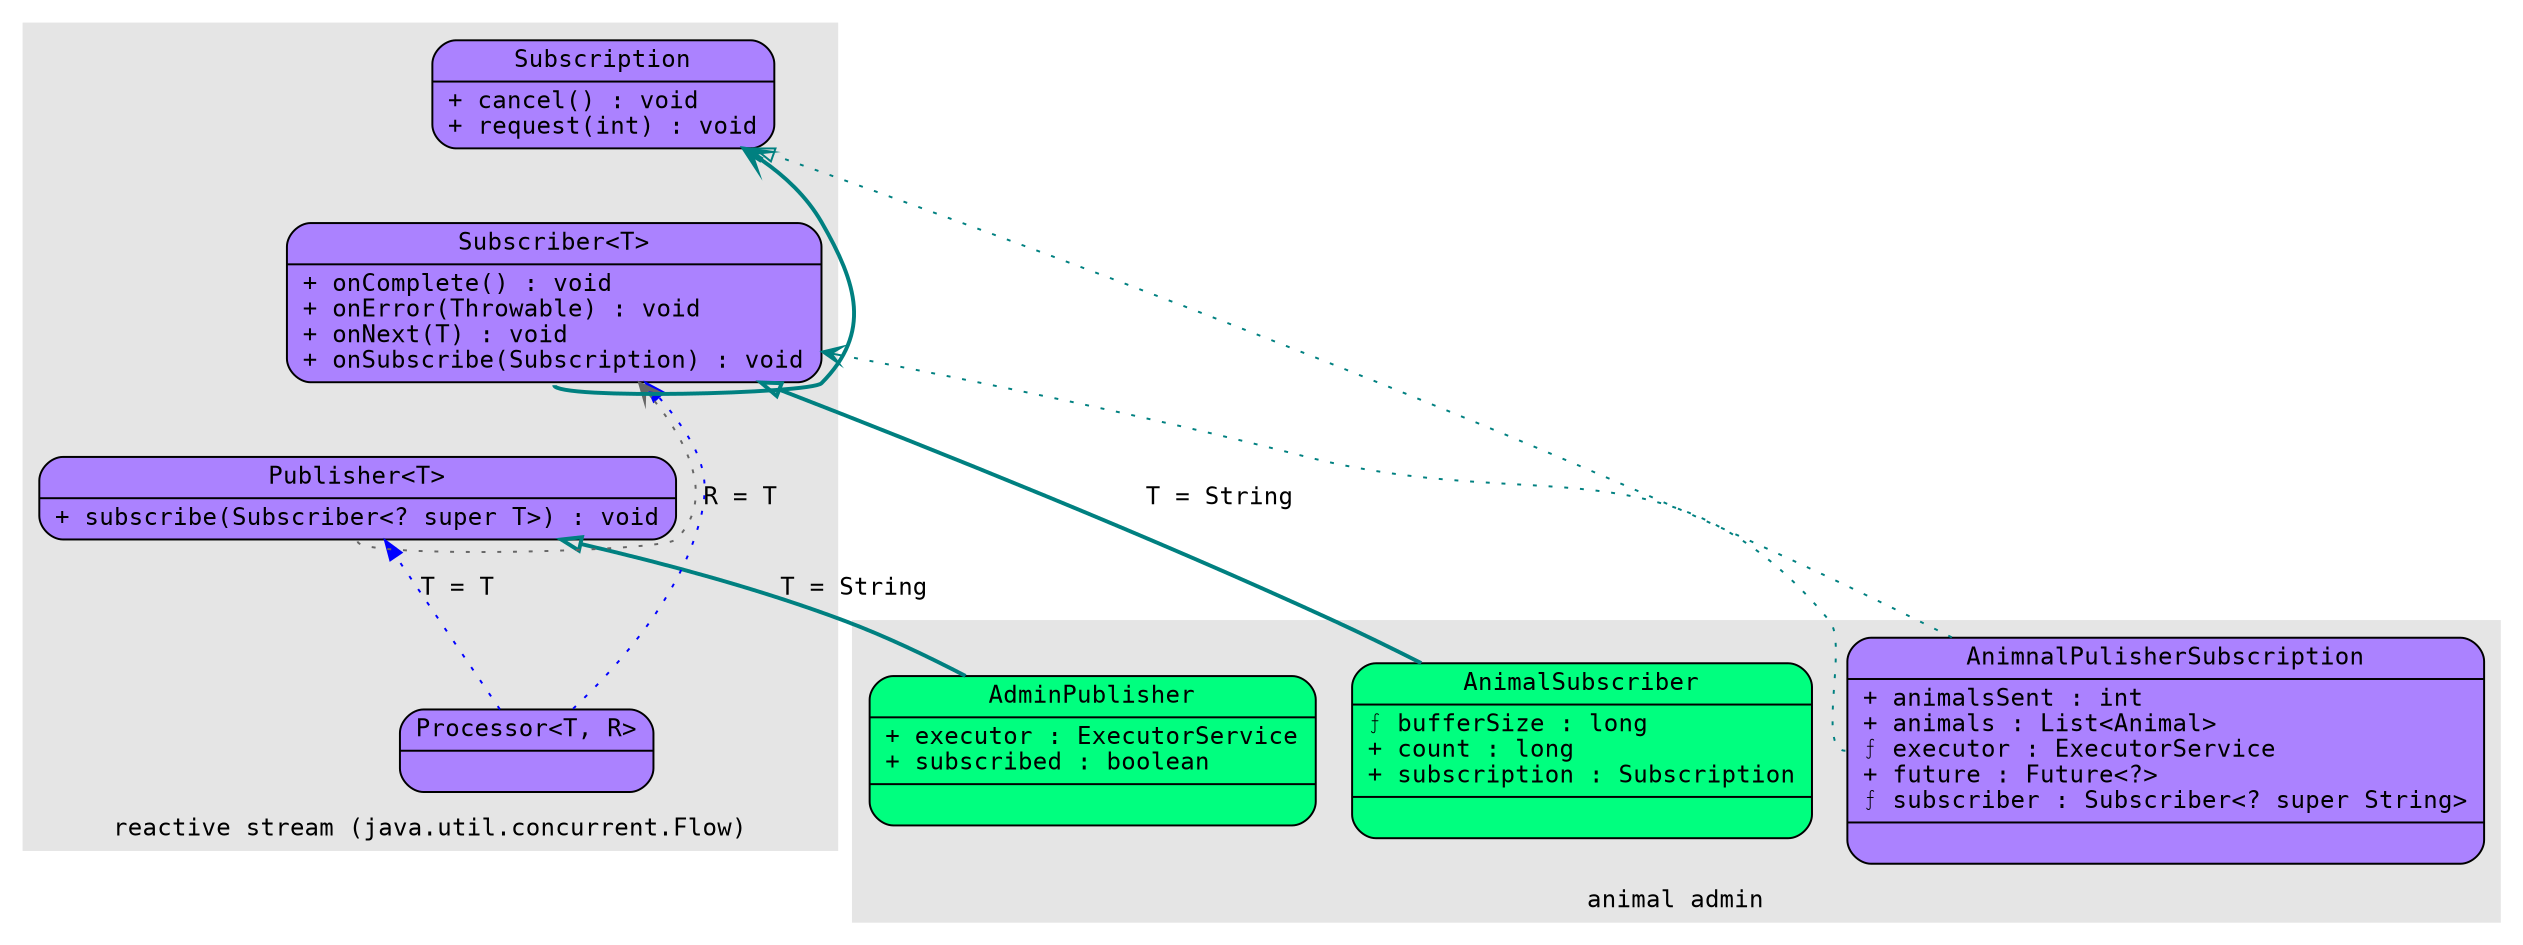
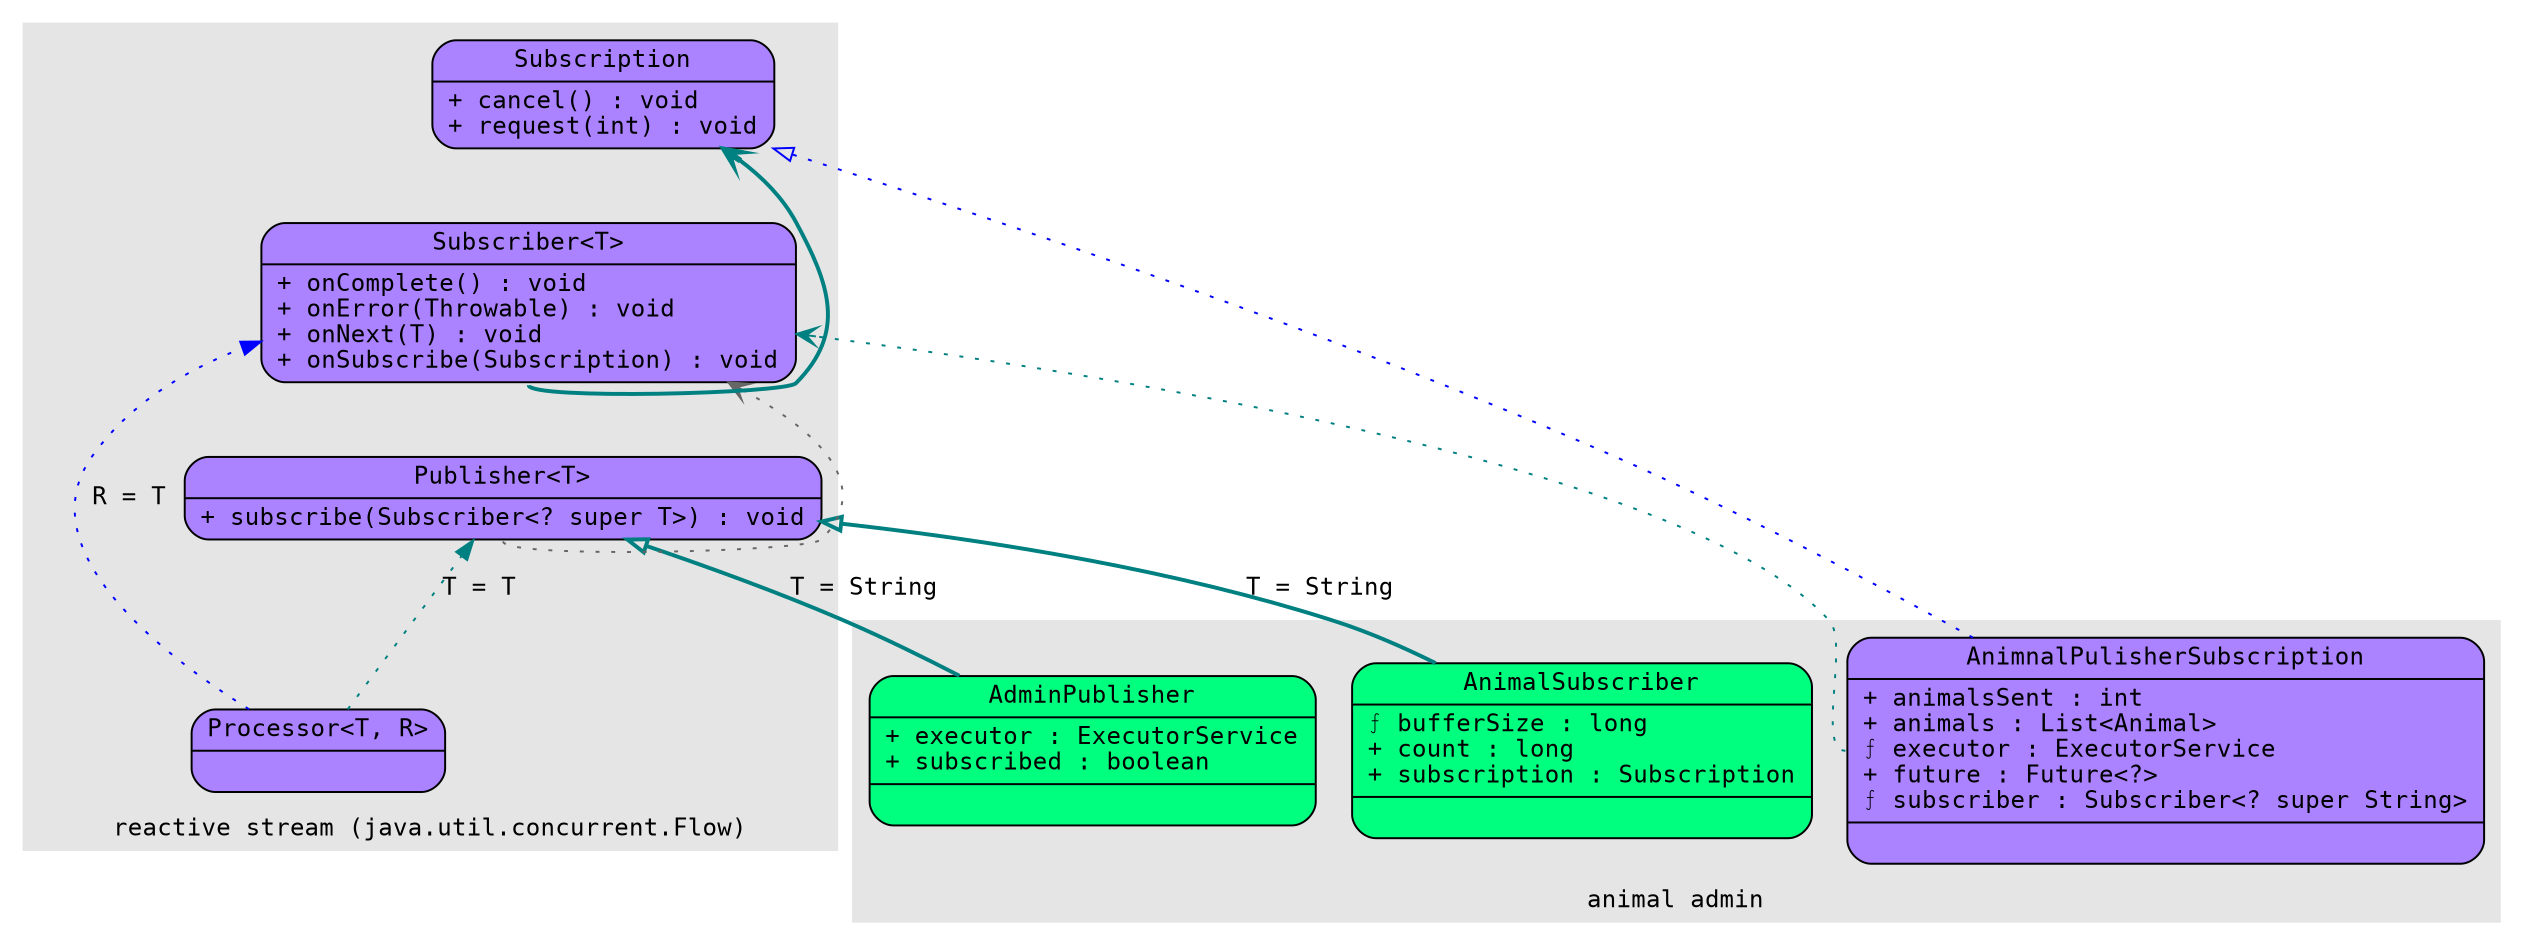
(1370, 379) -> (1395, 366)
(1103, 520) -> (1144, 571)
(448, 633) -> (404, 633)
